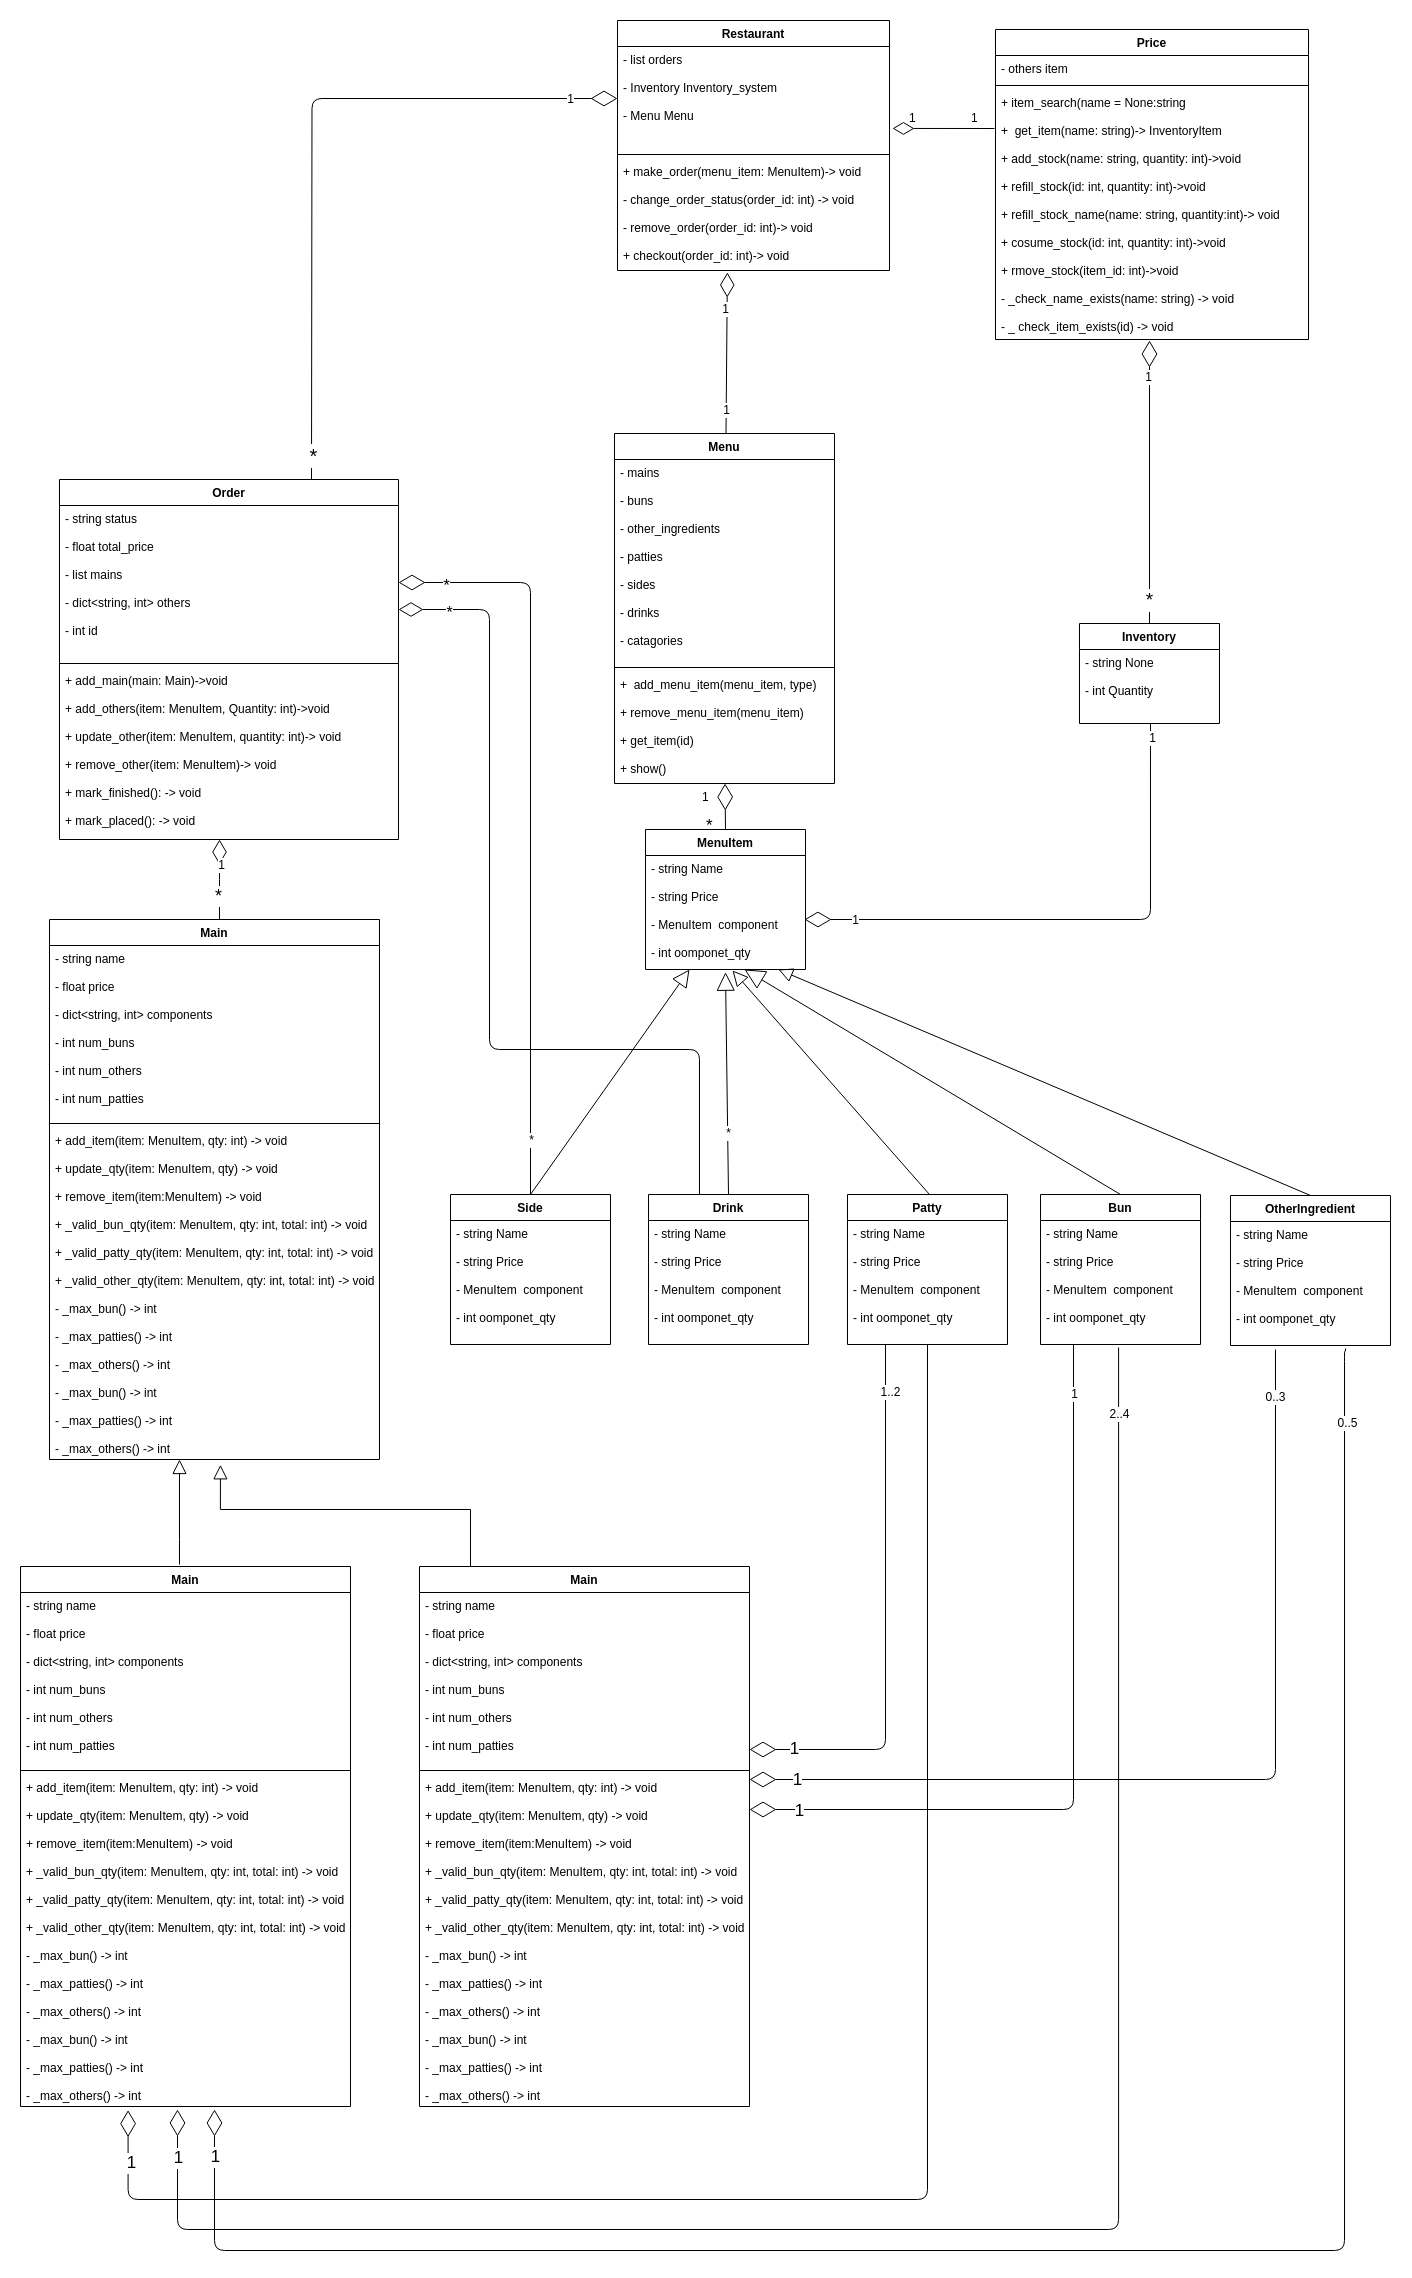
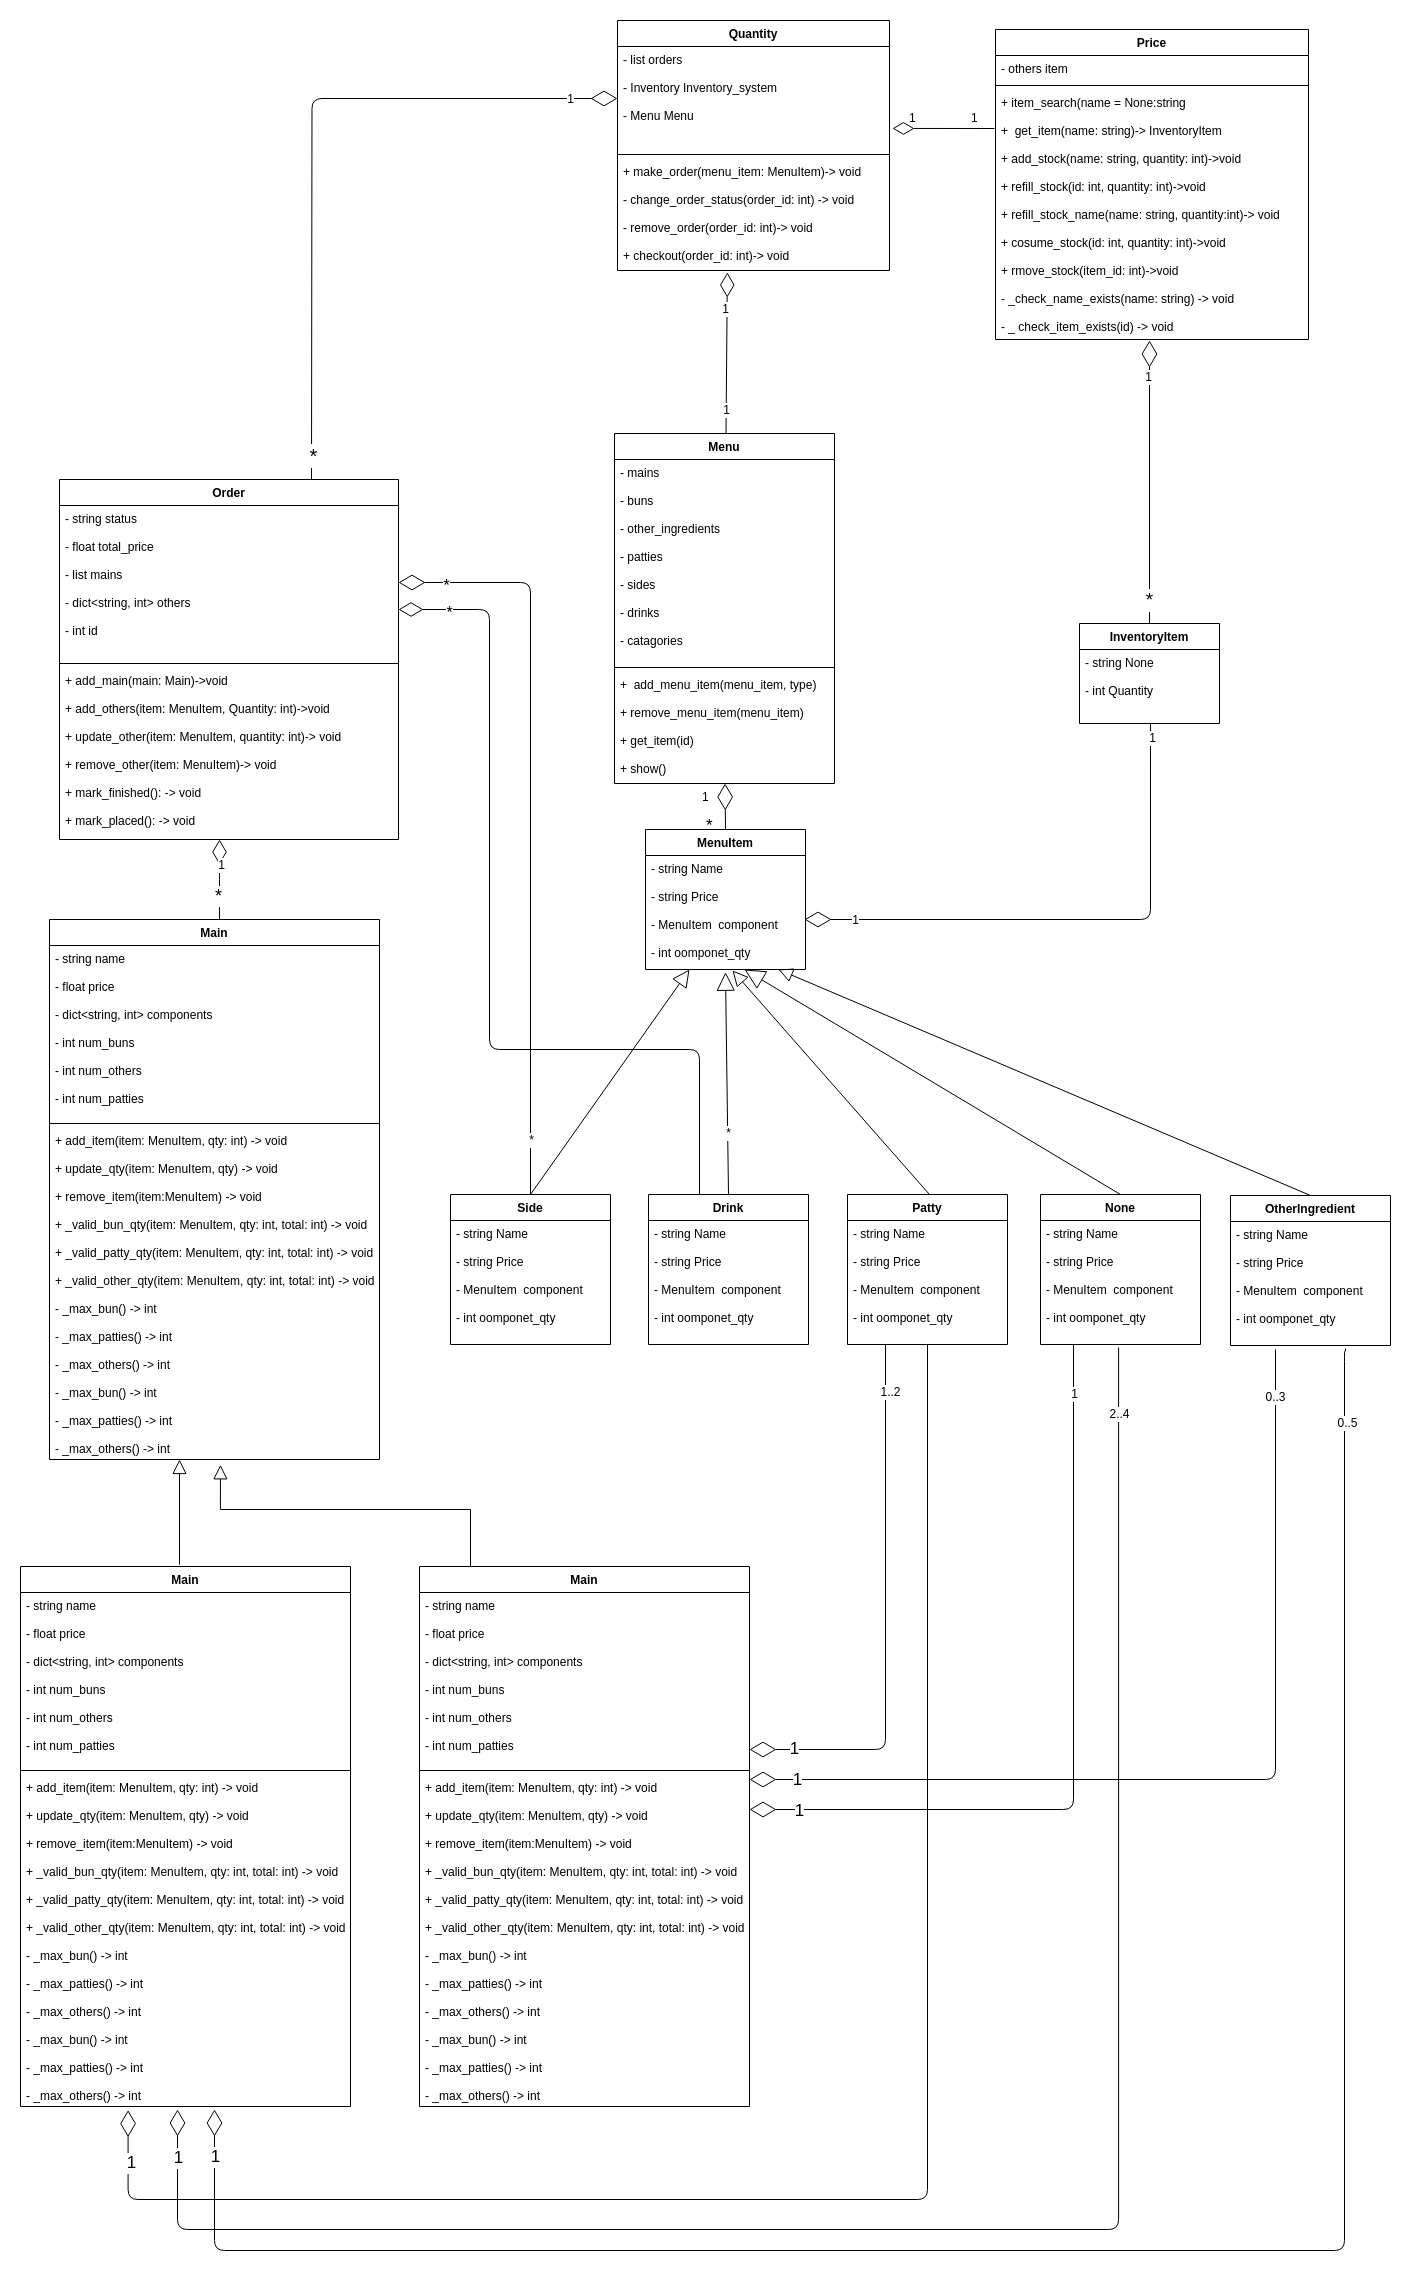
(753, 34) -> (753, 34)
(1149, 637) -> (1149, 637)
(1120, 1208) -> (1120, 1208)
